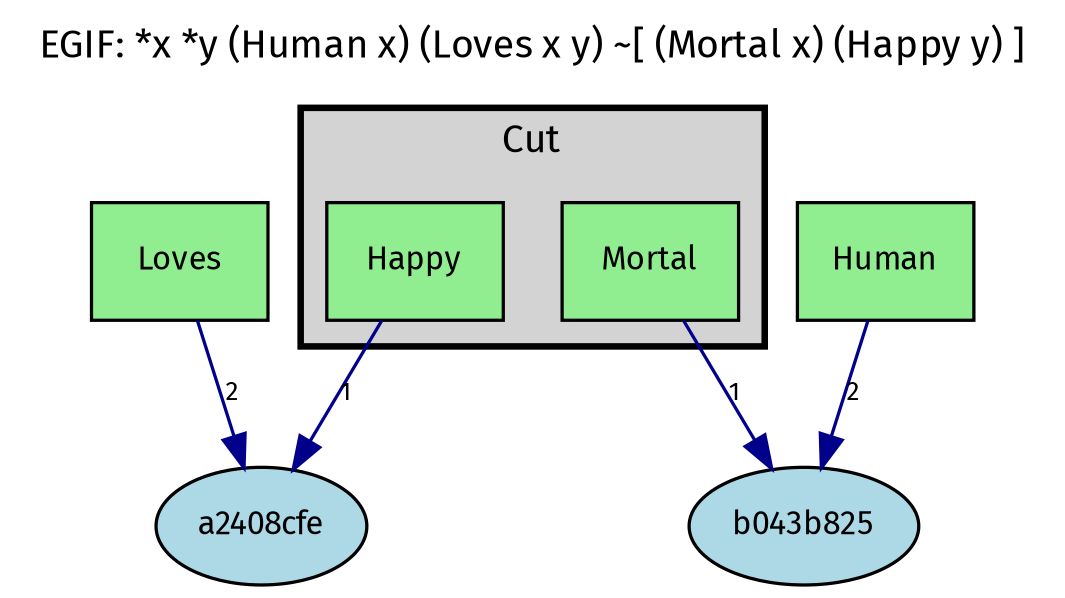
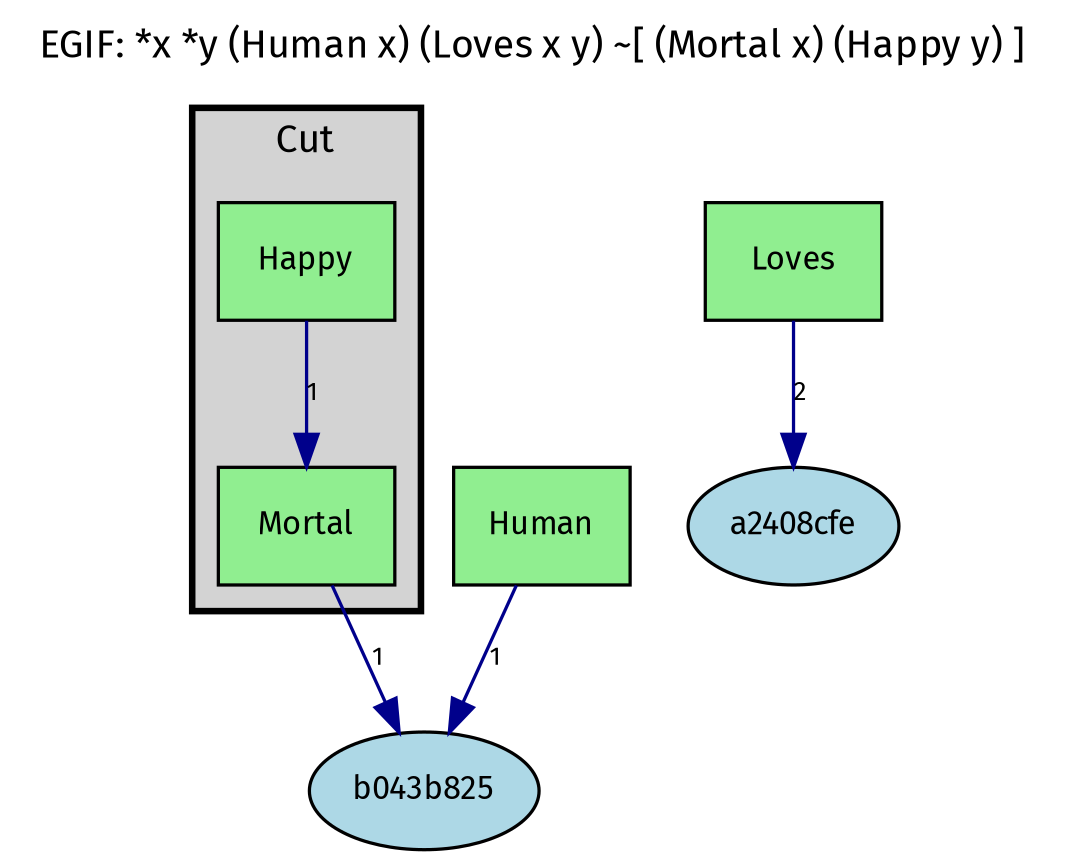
(346, 381) -> (307, 377)
(853, 394) -> (496, 659)
